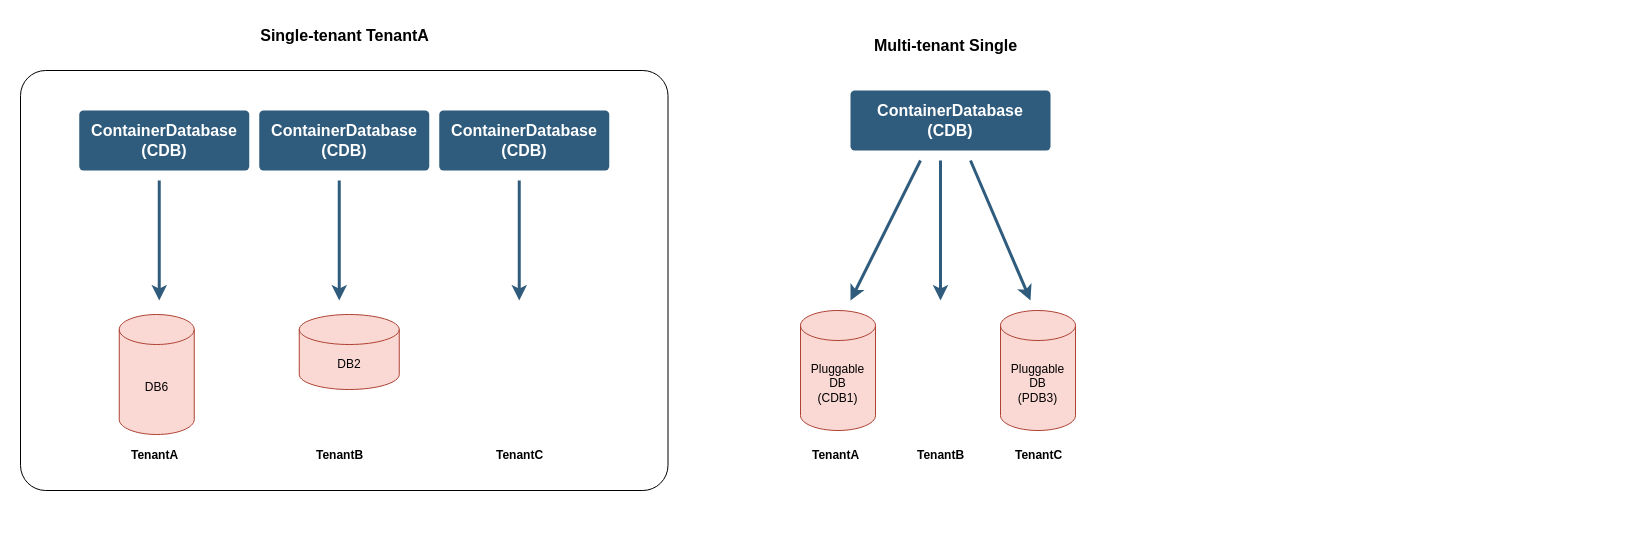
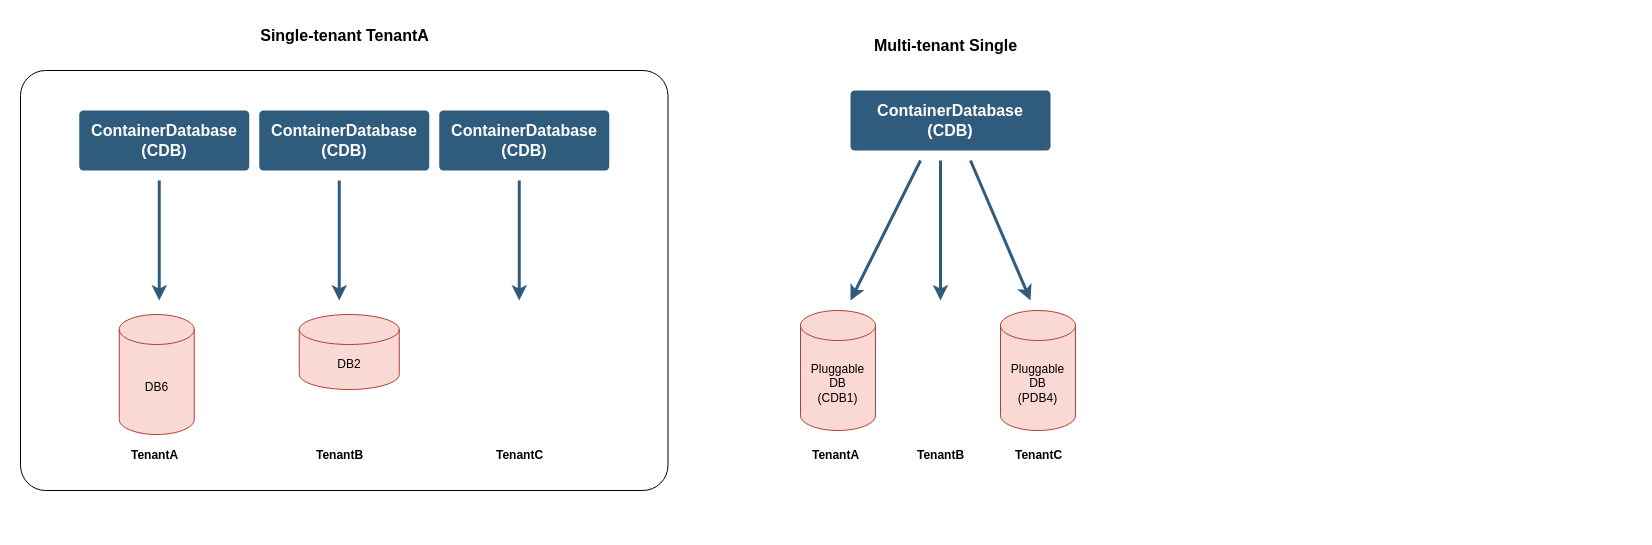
(1038, 384) -> (1038, 384)
